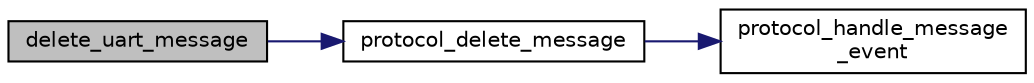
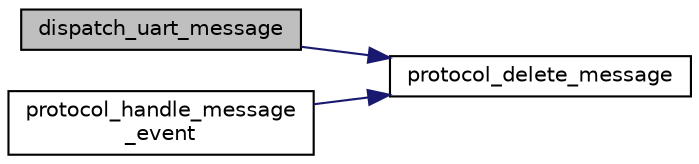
(138, 41) -> (161, 30)
(672, 41) -> (341, 101)
